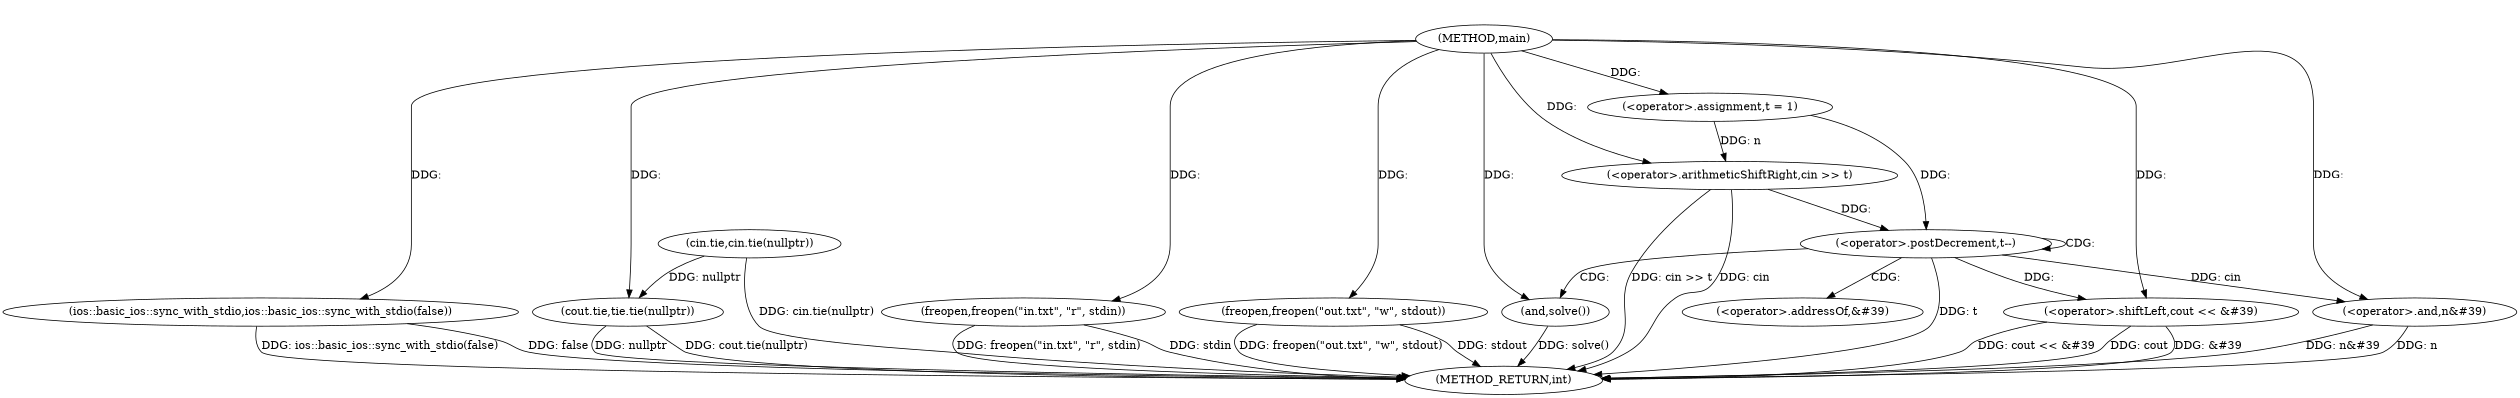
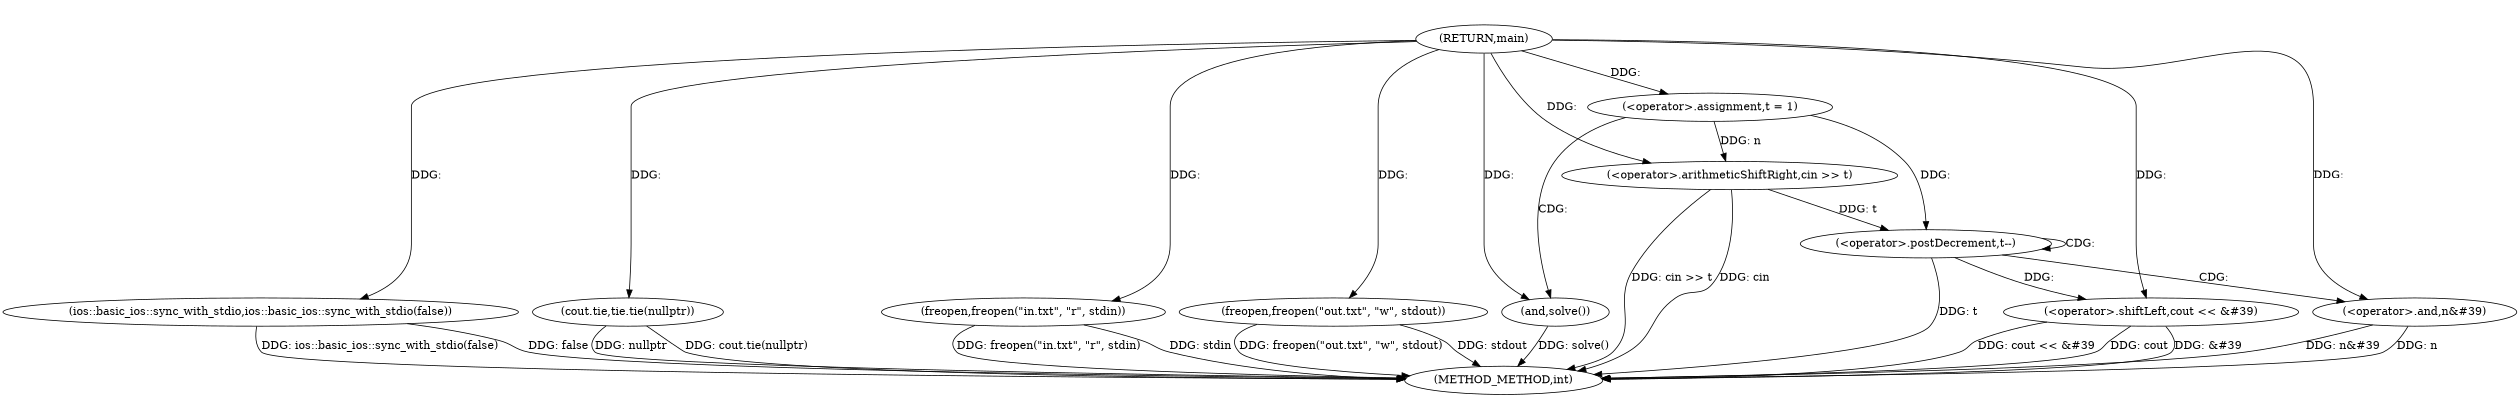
(1484, 39) -> (1484, 39)
(1858, 210) -> (1858, 210)
(750, 244) -> none
(1681, 256) -> (1544, 183)
(2216, 278) -> (2216, 278)
(1803, 312) -> none
(1504, 380) -> (1504, 380)
